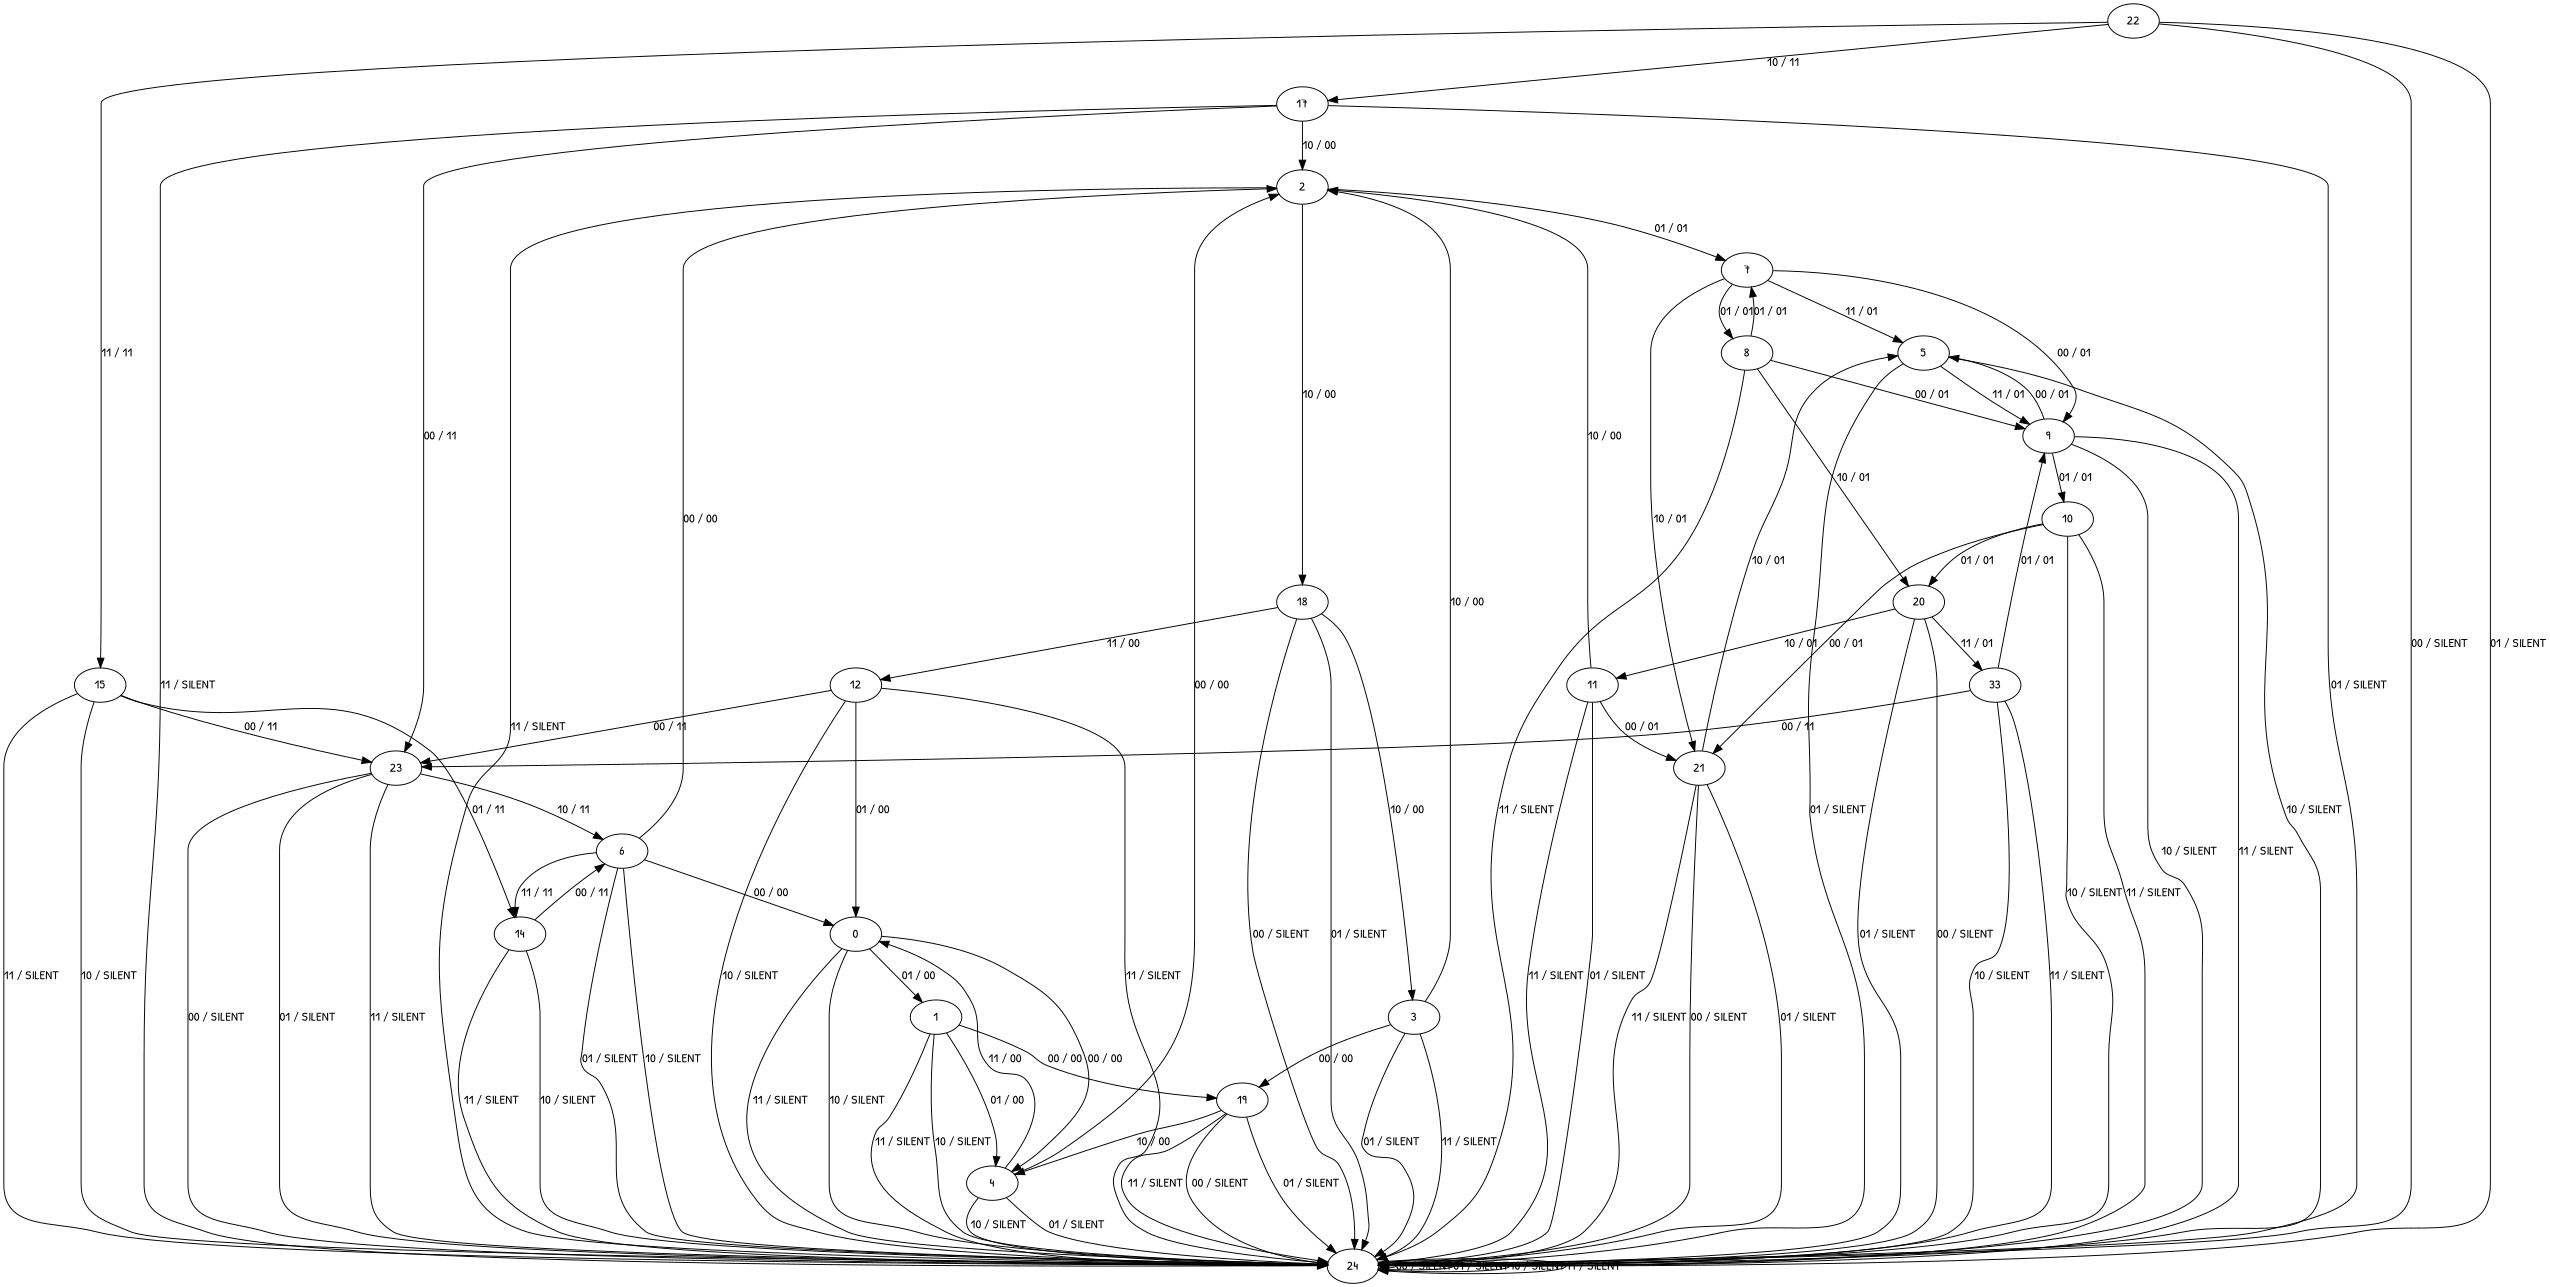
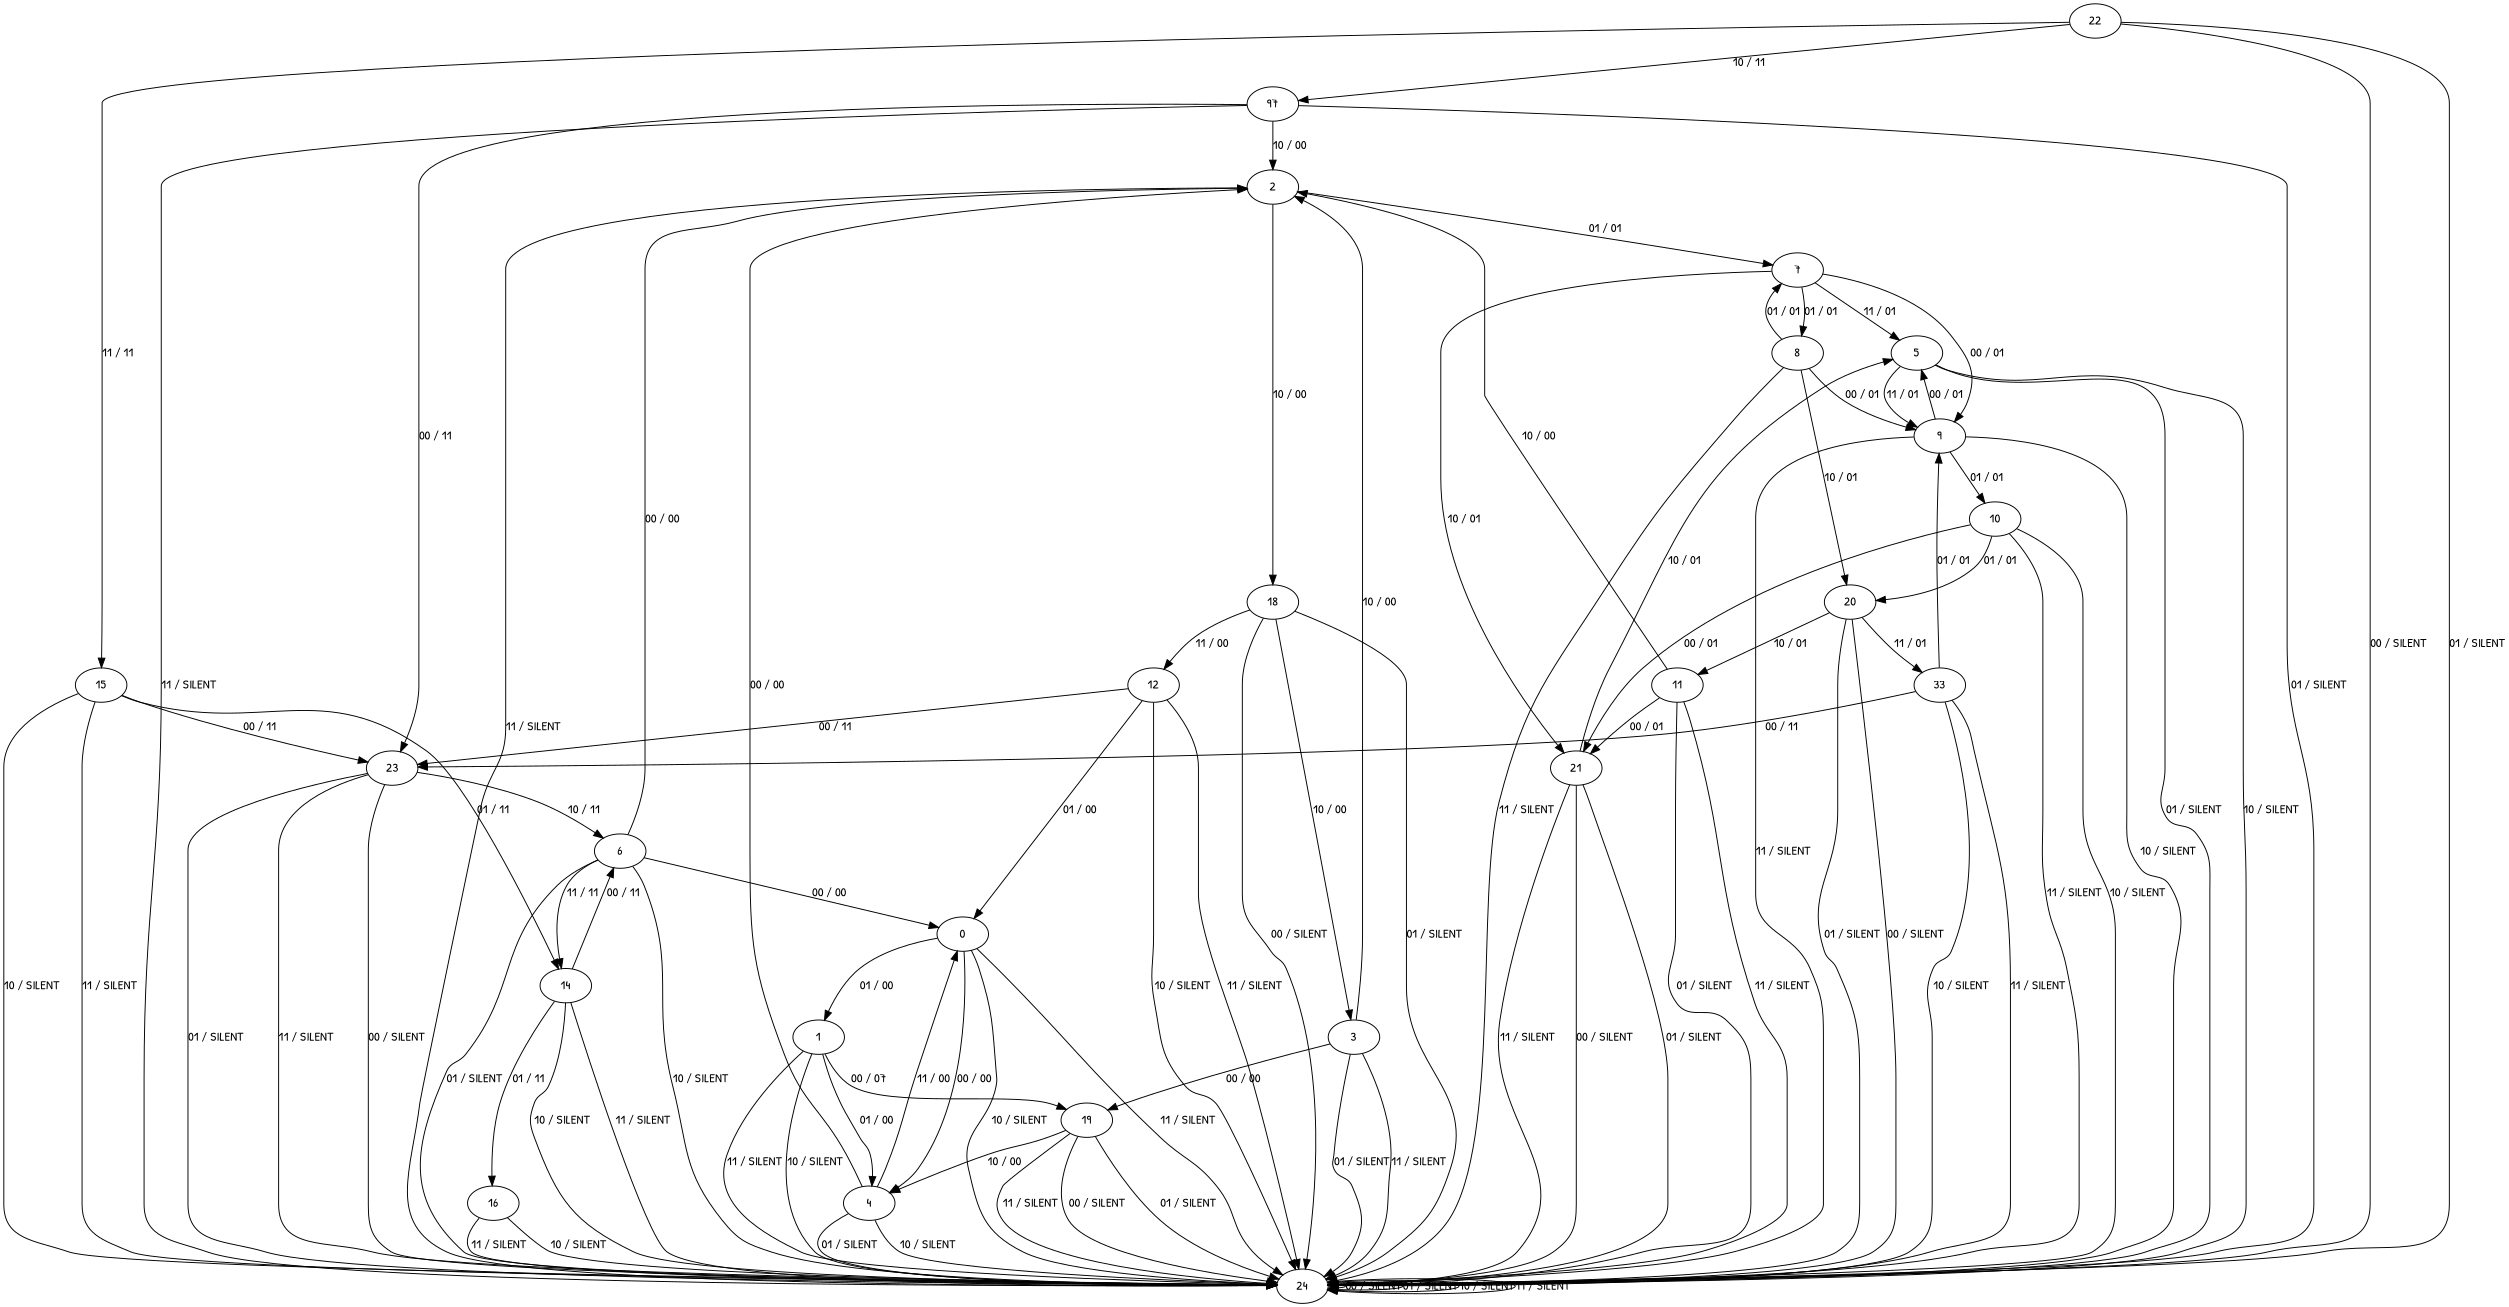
(1302, 104) -> (1273, 104)
(1065, 1059) -> (869, 1079)
none -> (493, 1203)
